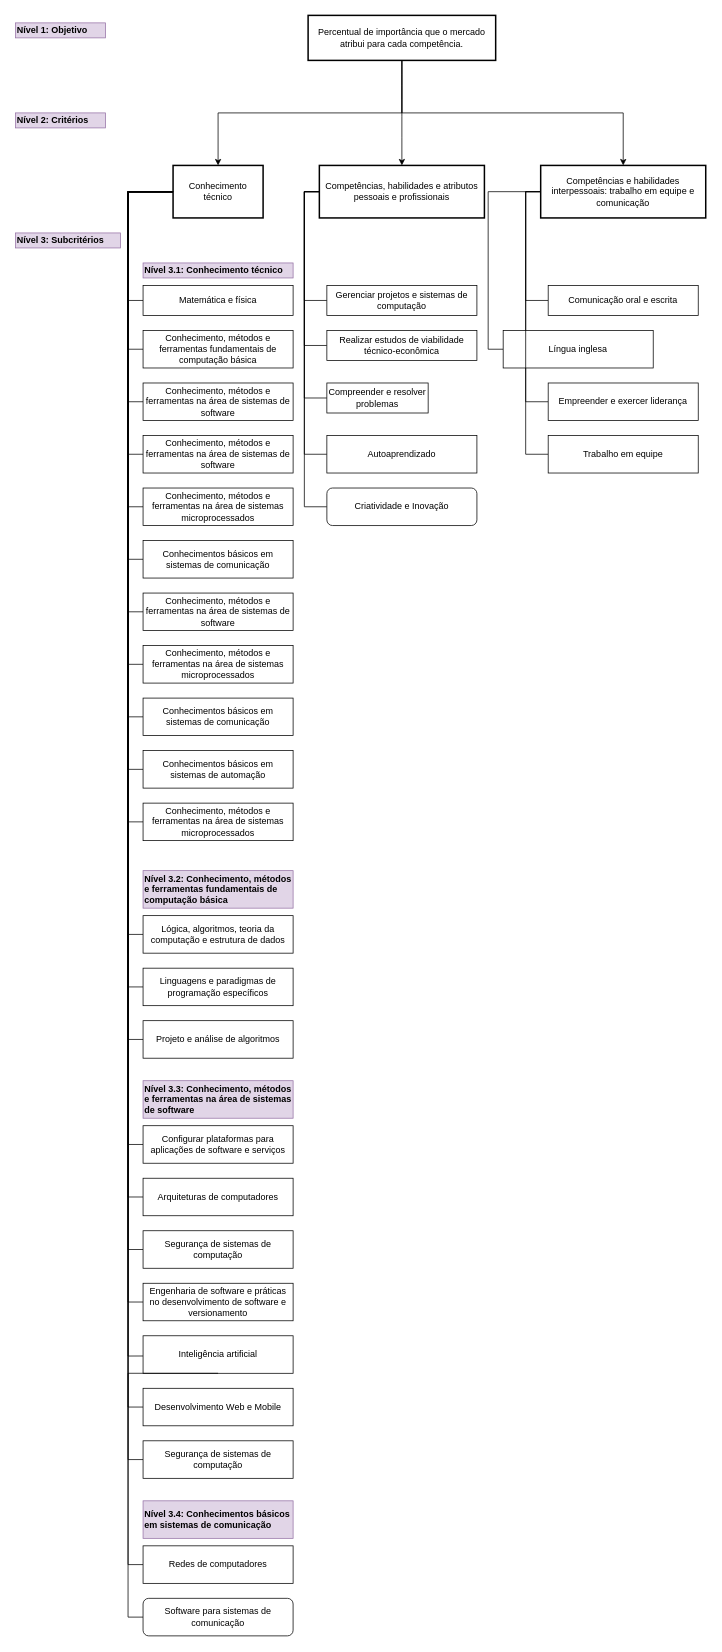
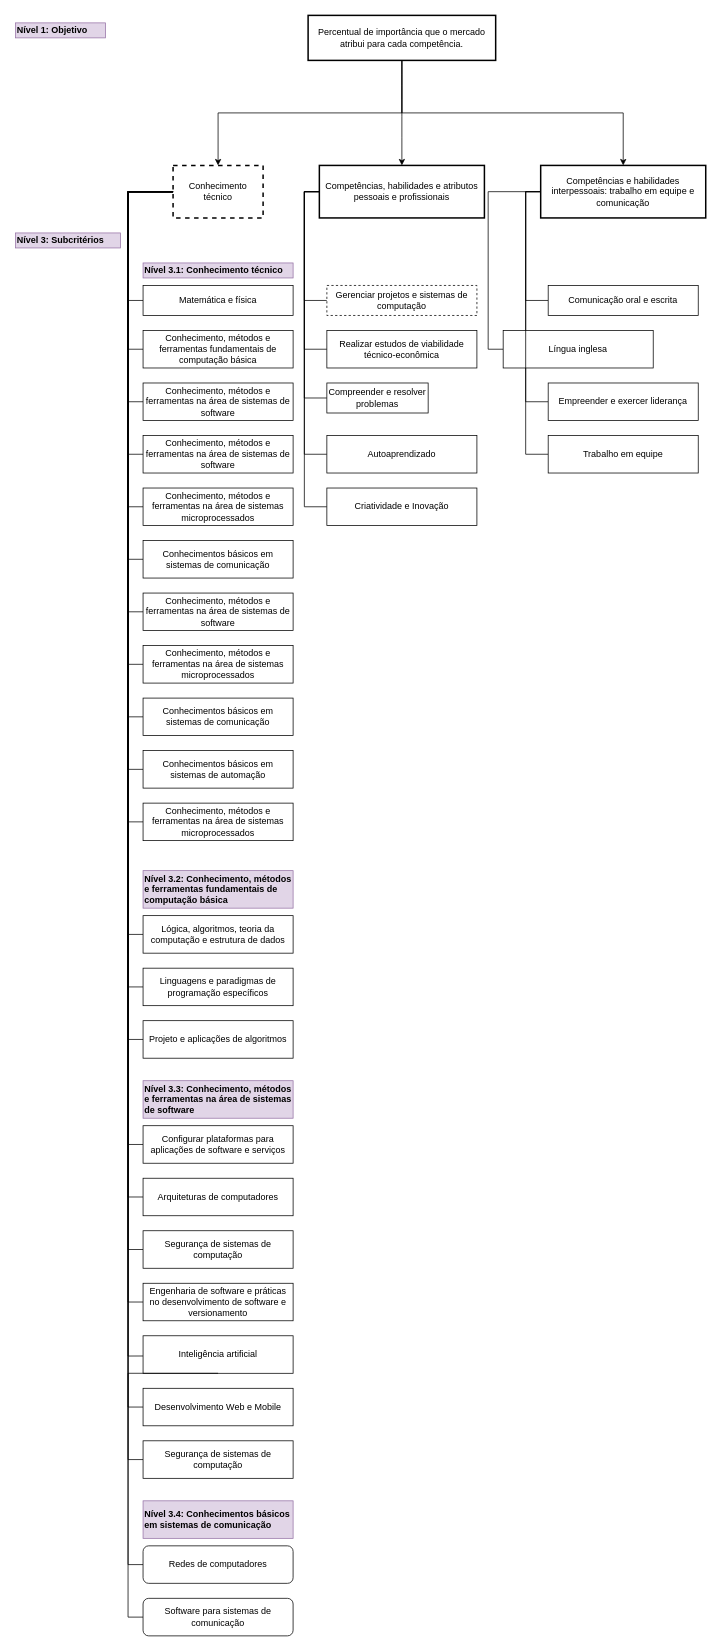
(60, 120) -> none
(218, 192) -> (218, 192)
(402, 300) -> (402, 300)
(402, 345) -> (402, 349)
(402, 507) -> (402, 507)
(218, 1039) -> (218, 1039)
(218, 1564) -> (218, 1564)
